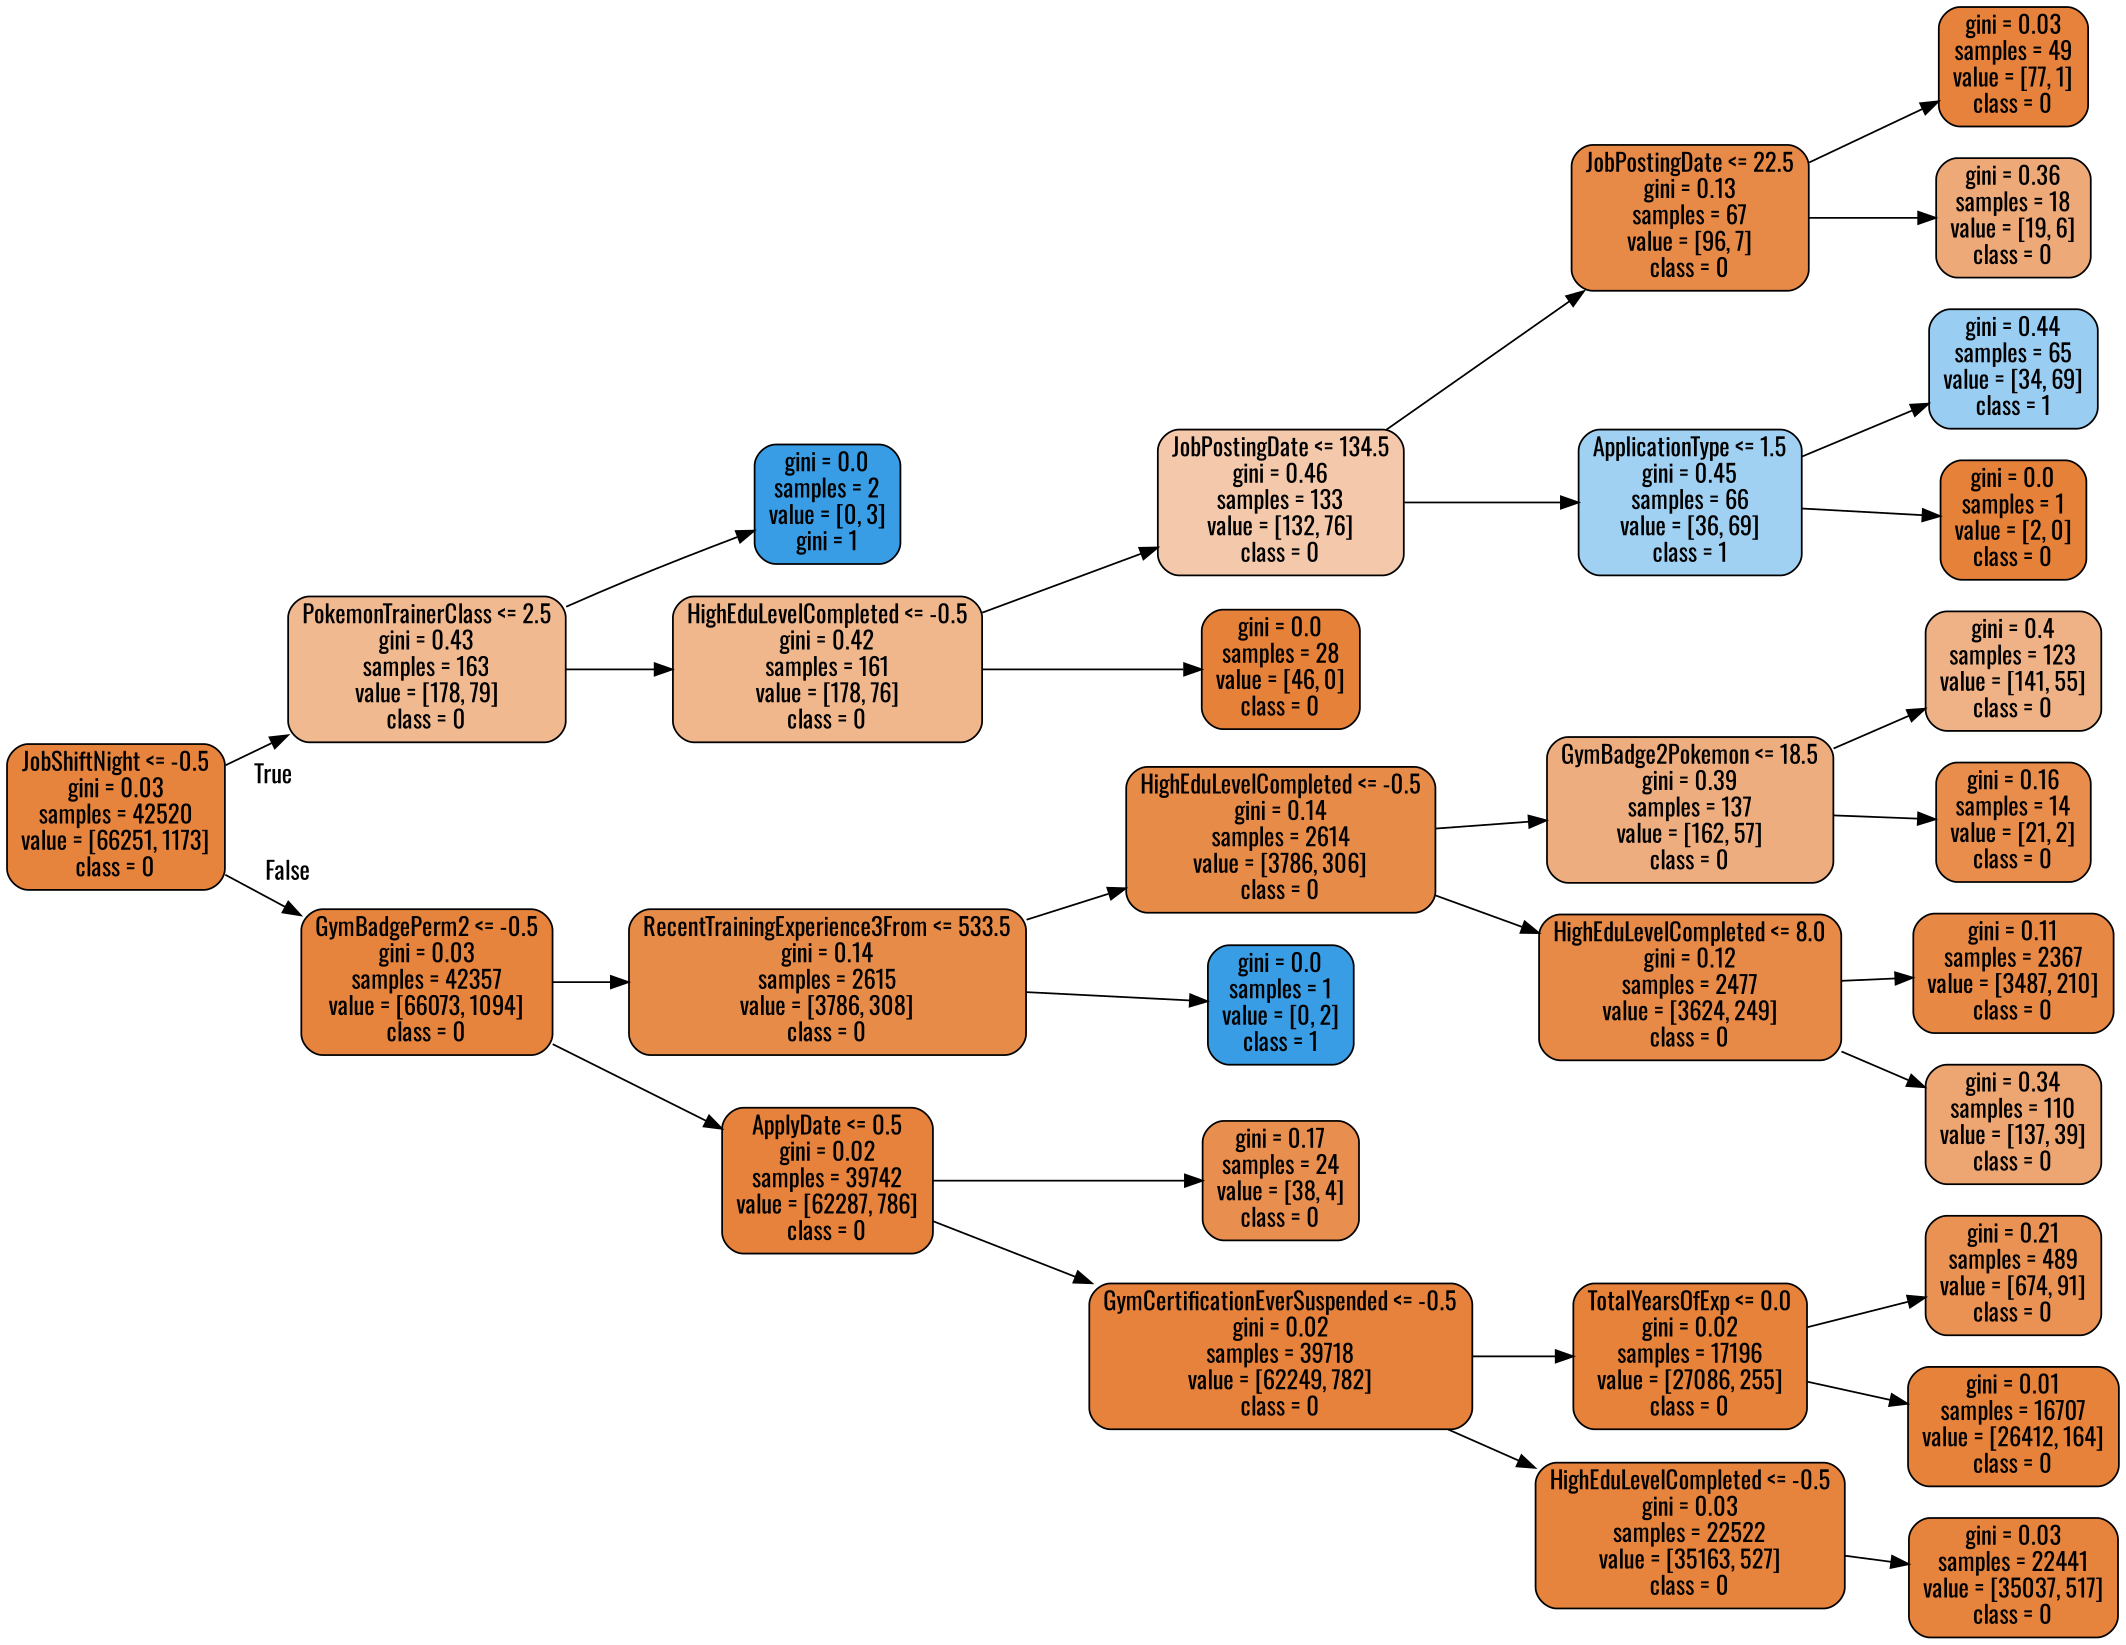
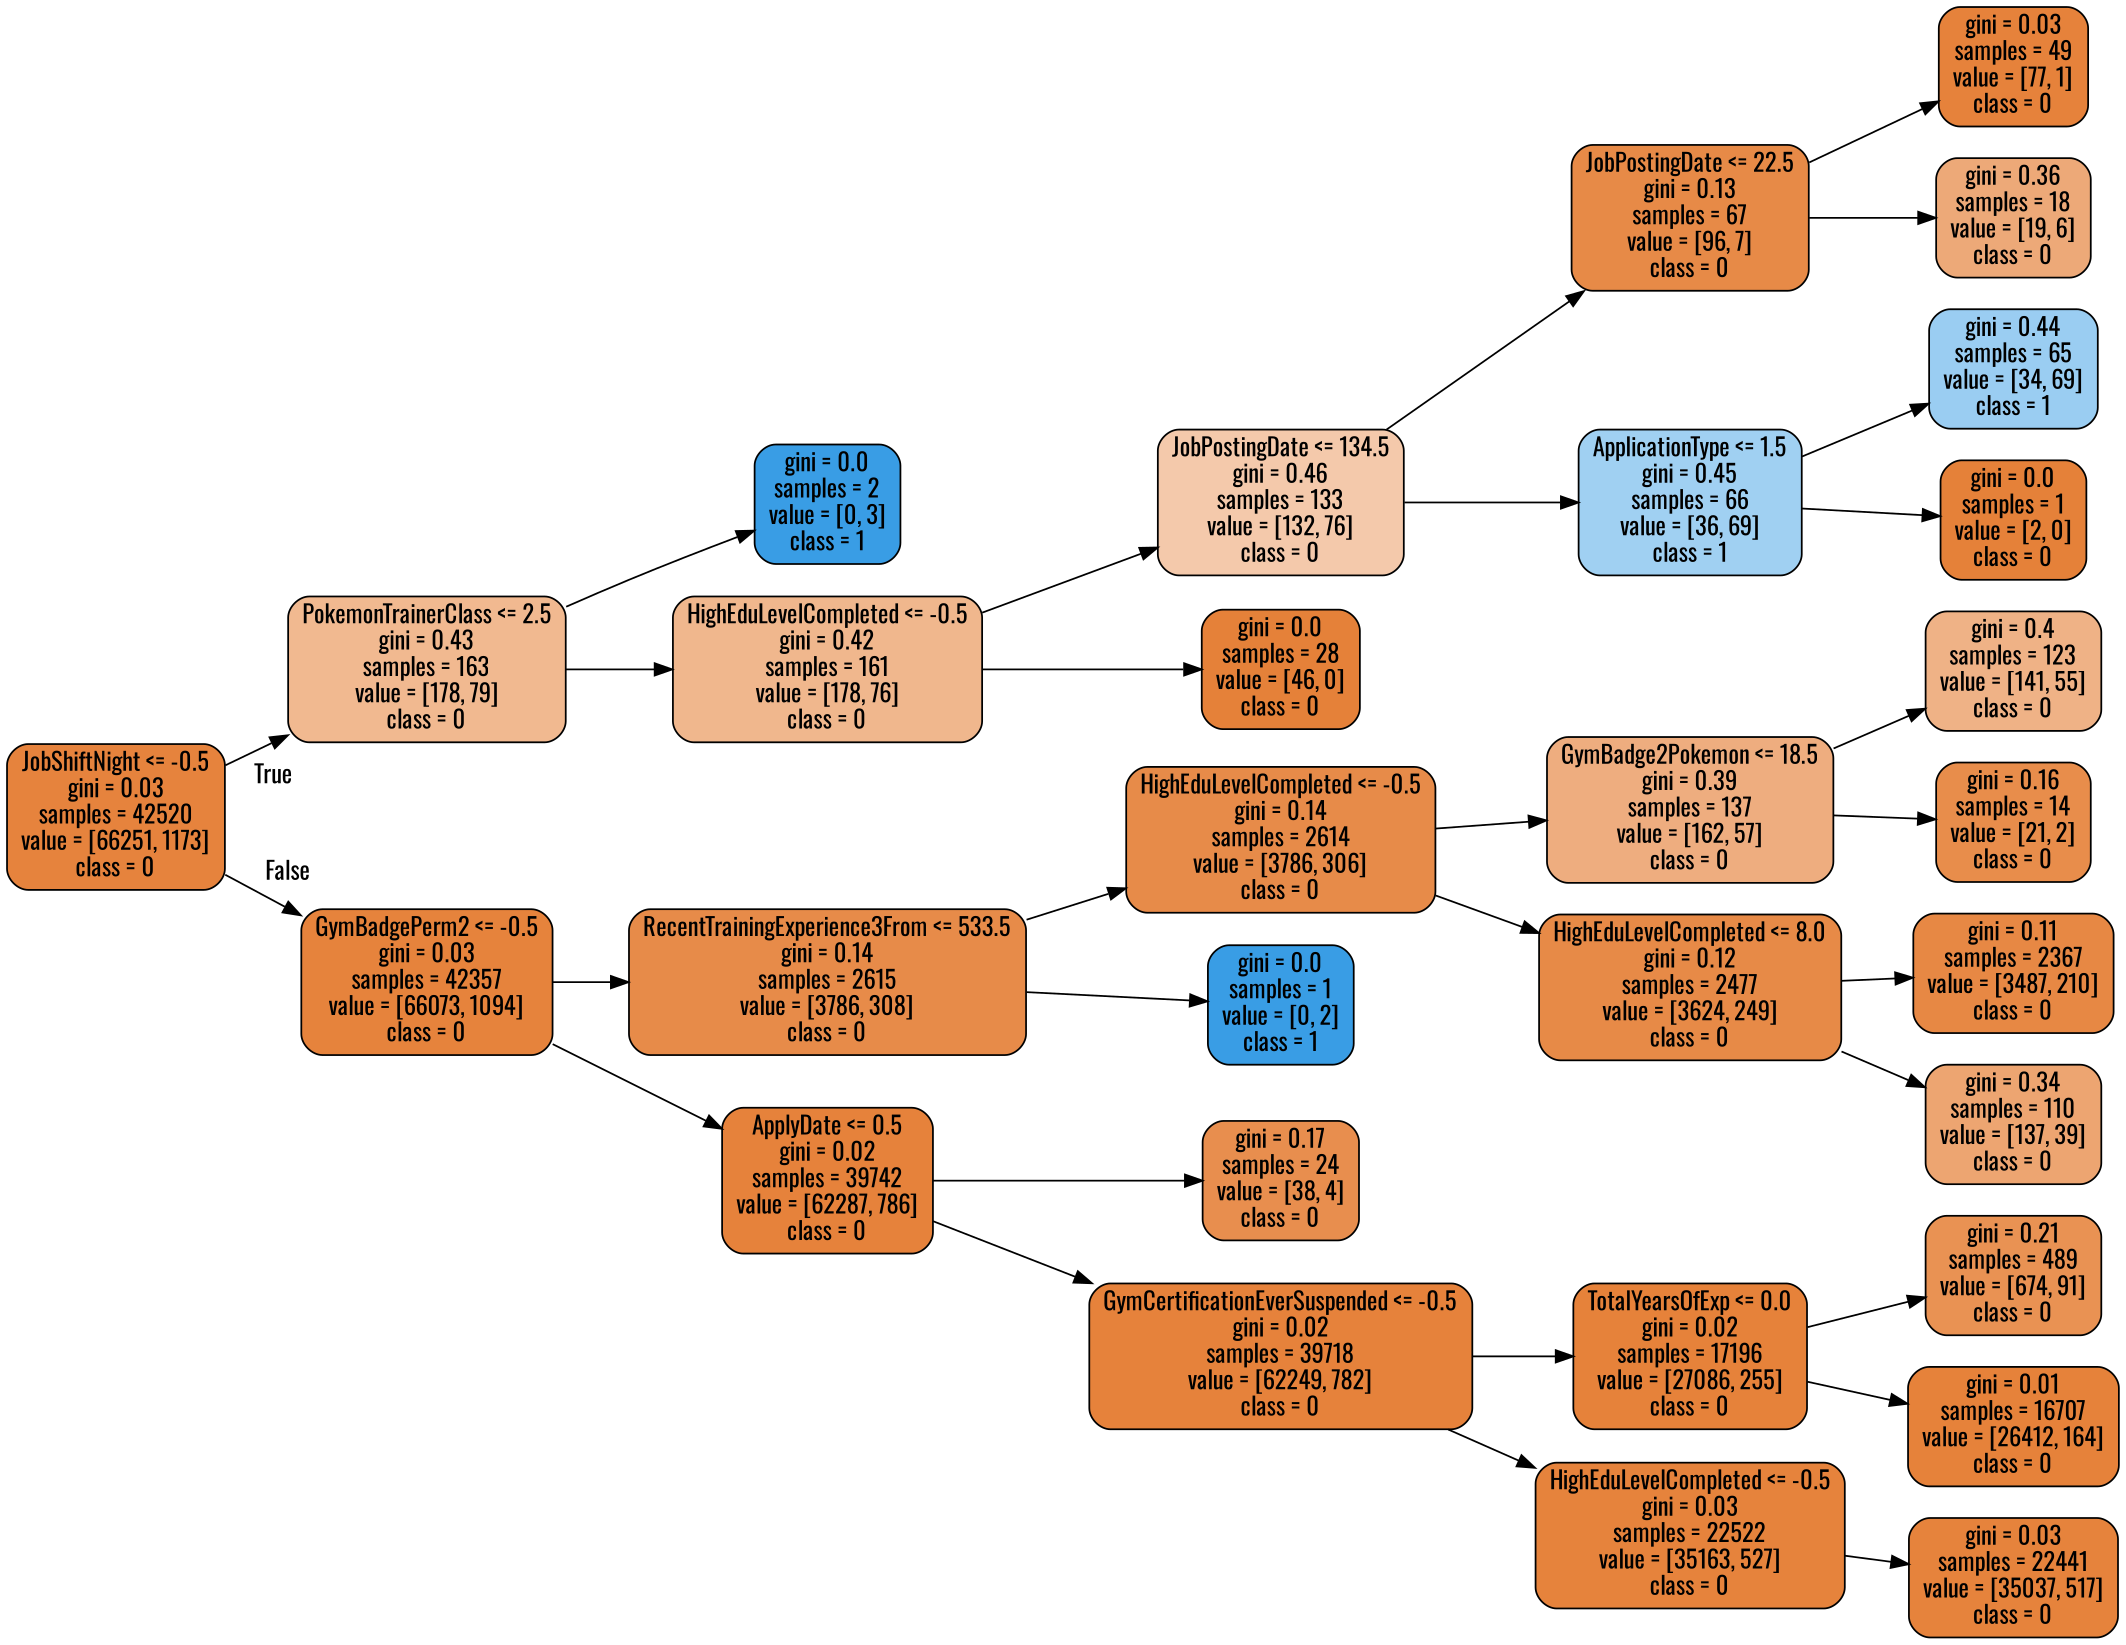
(828, 504) -> (828, 504)
